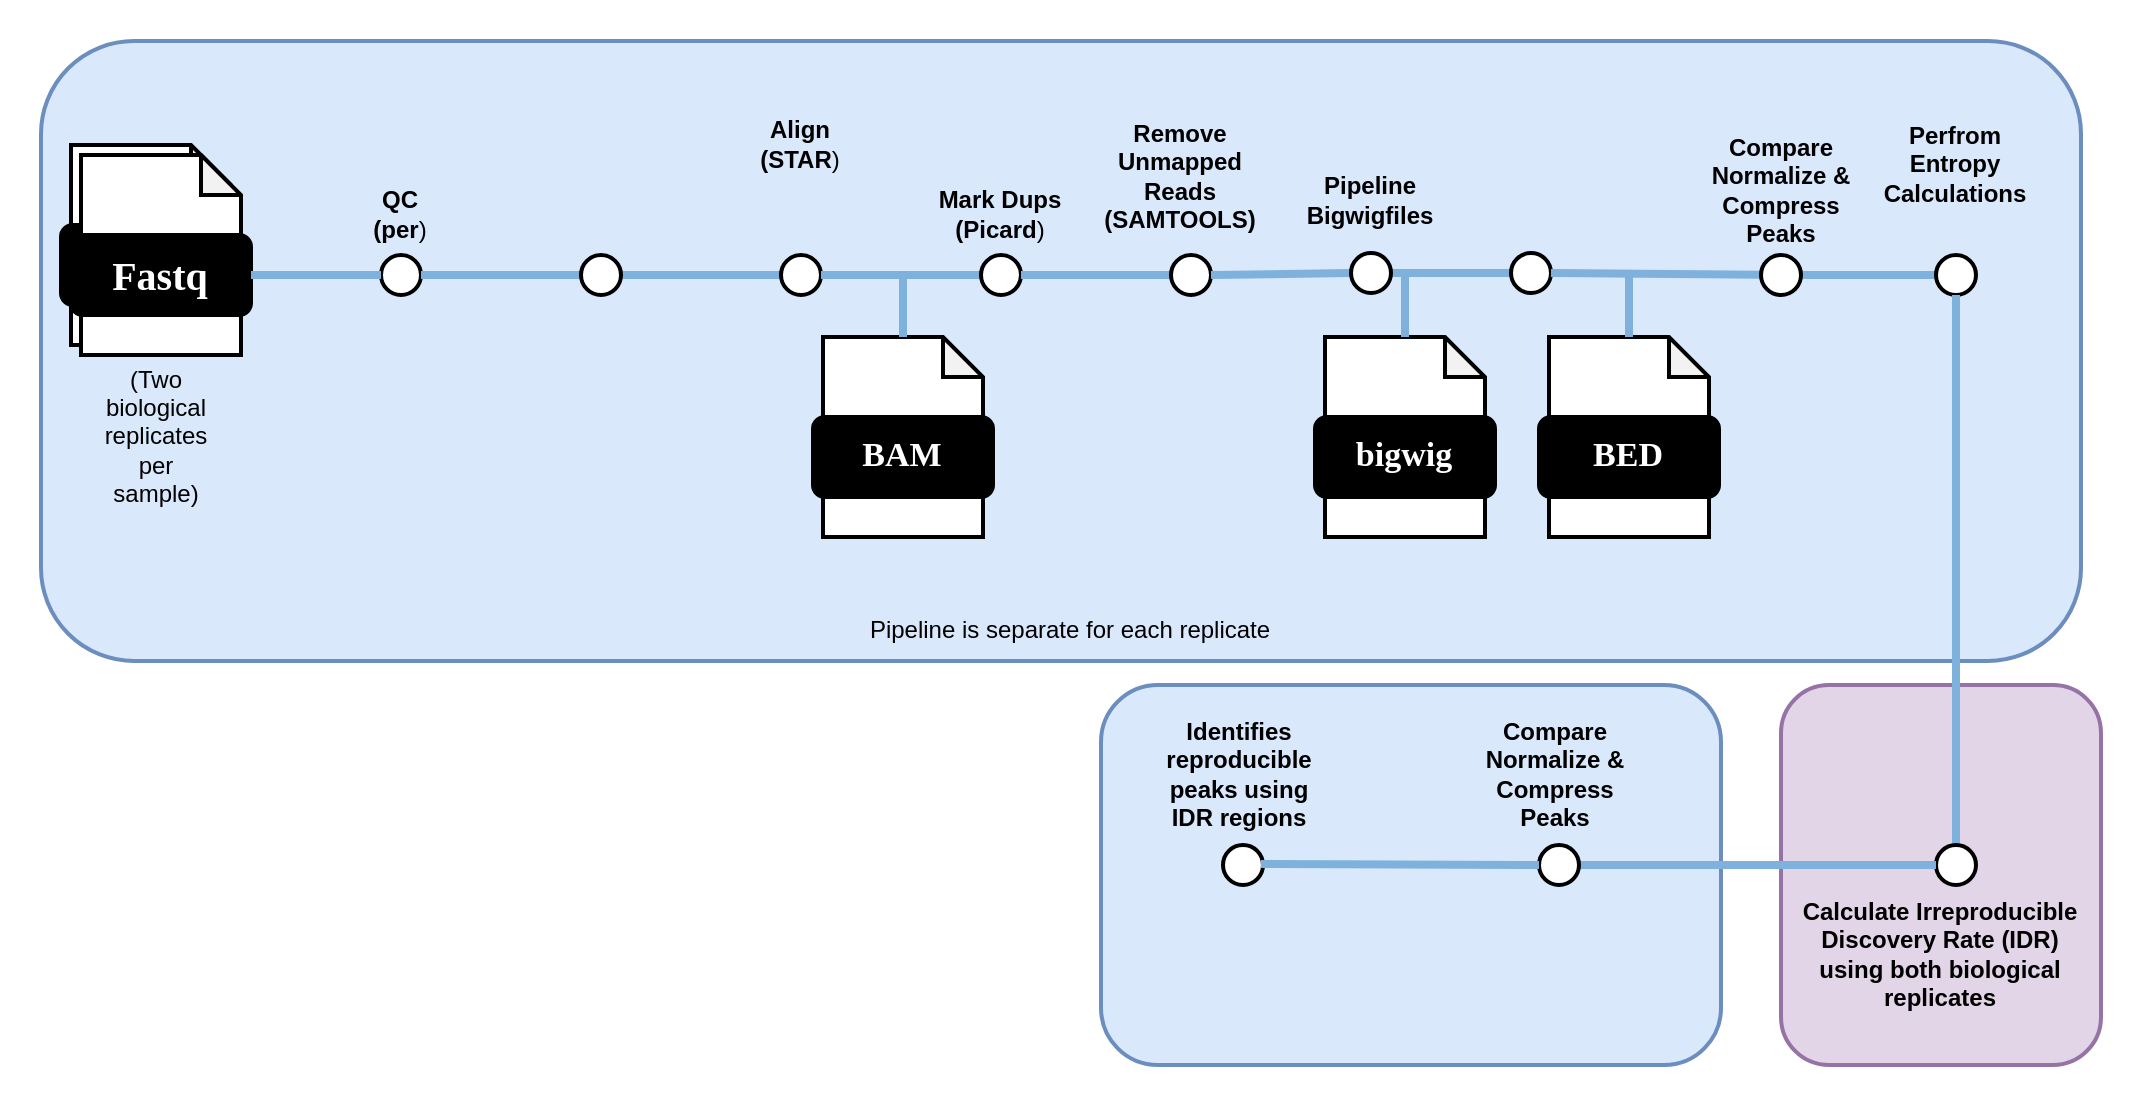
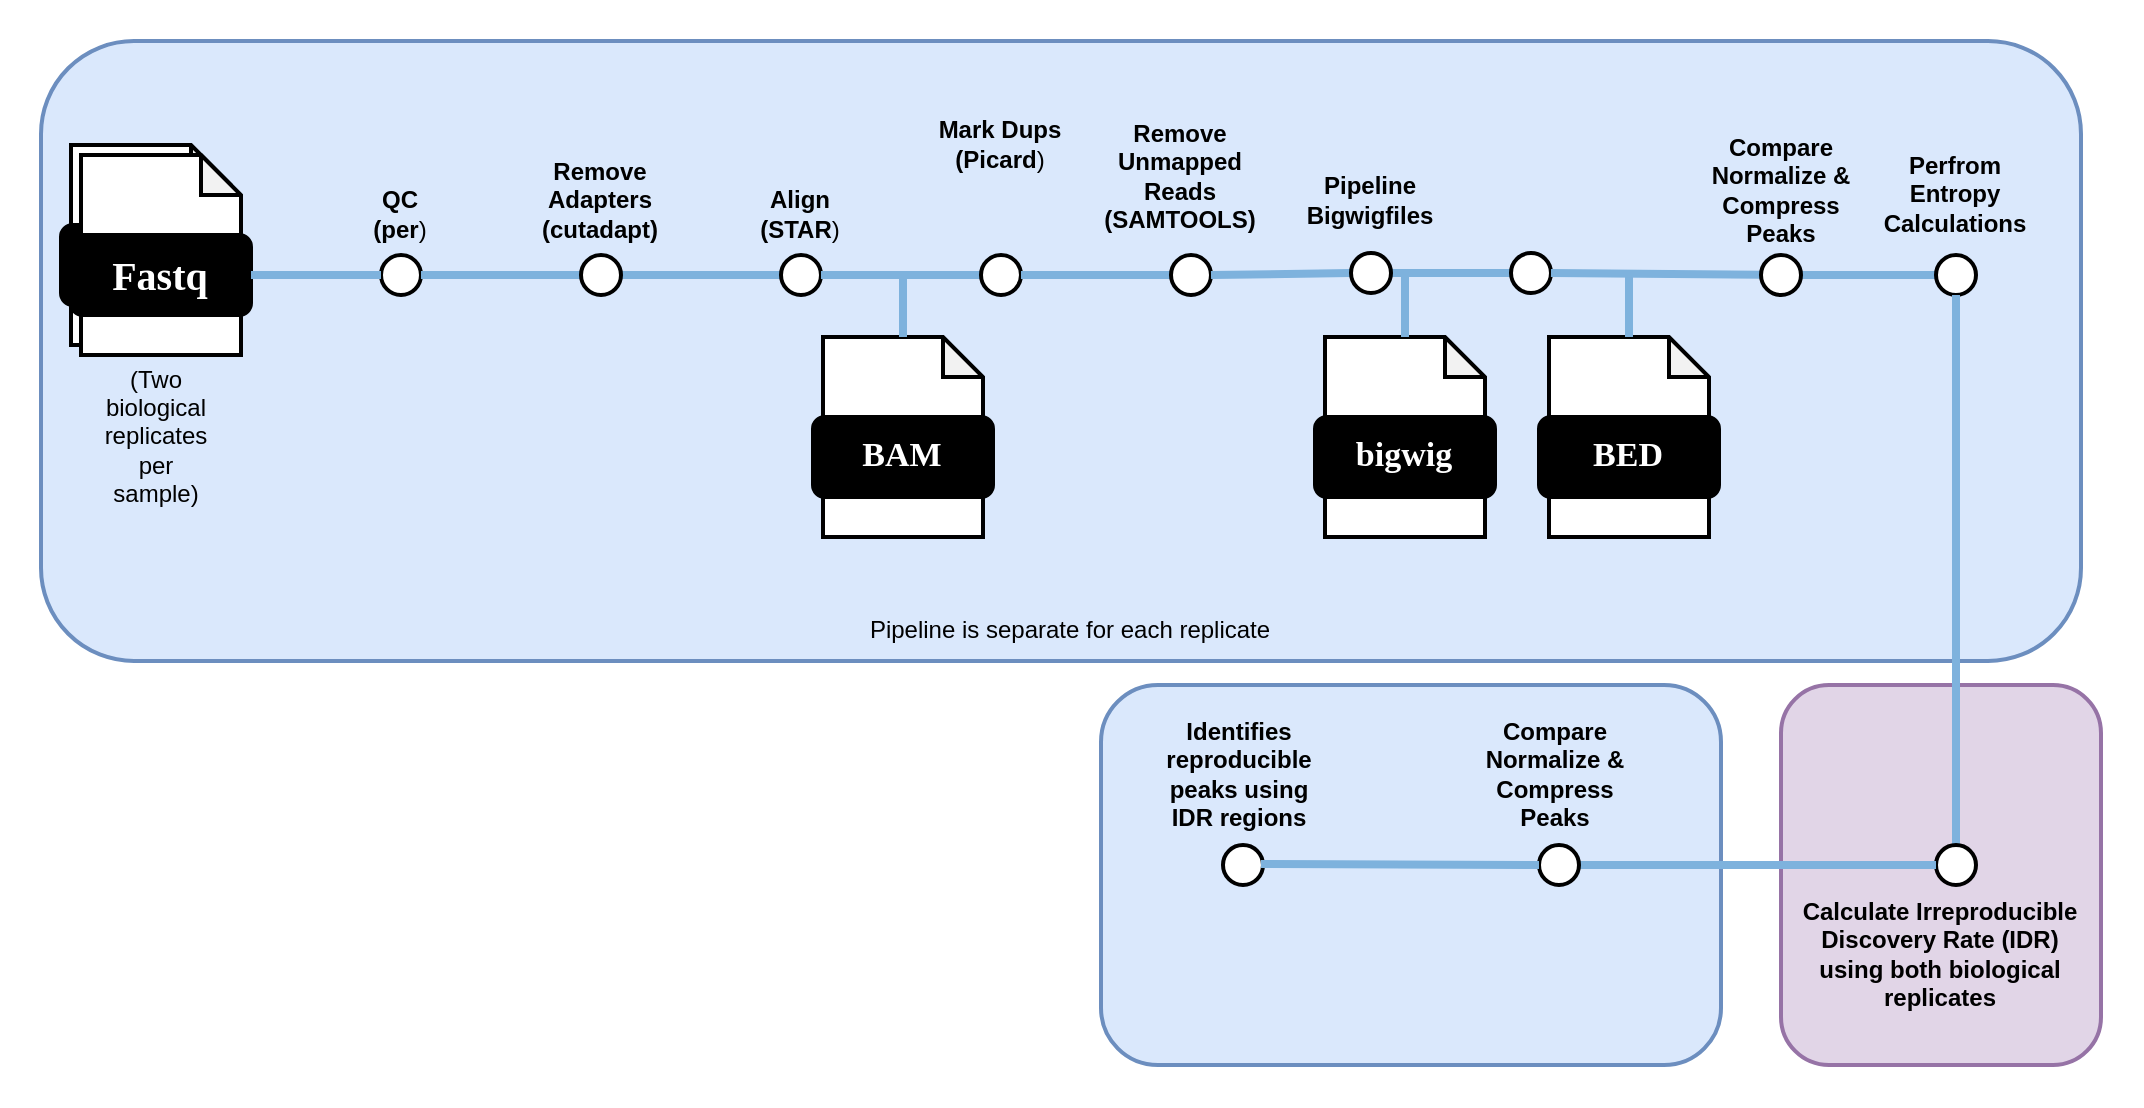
(801, 145) -> (801, 215)
(1956, 165) -> (1956, 195)
none -> (601, 201)
(1001, 215) -> (1001, 145)
